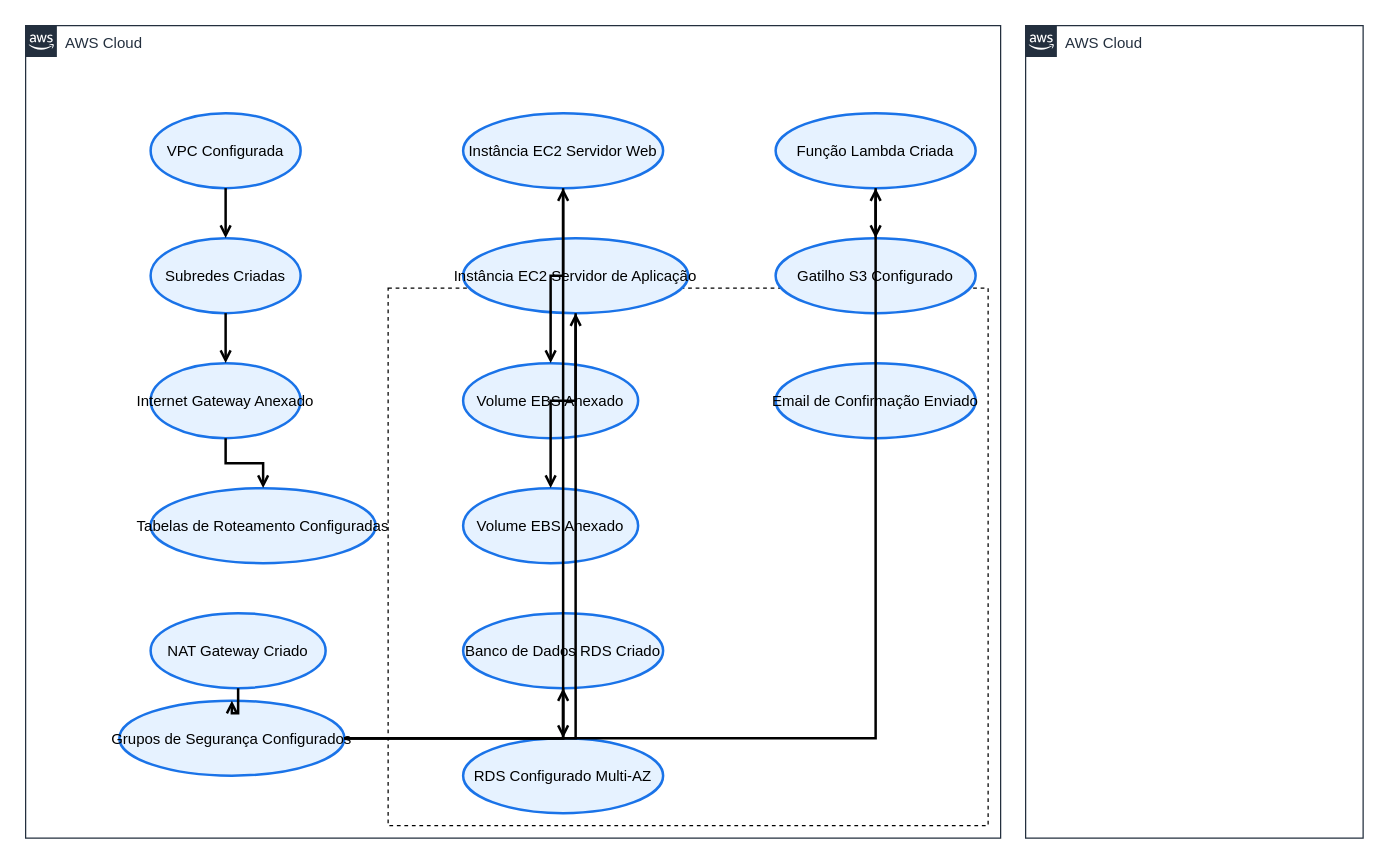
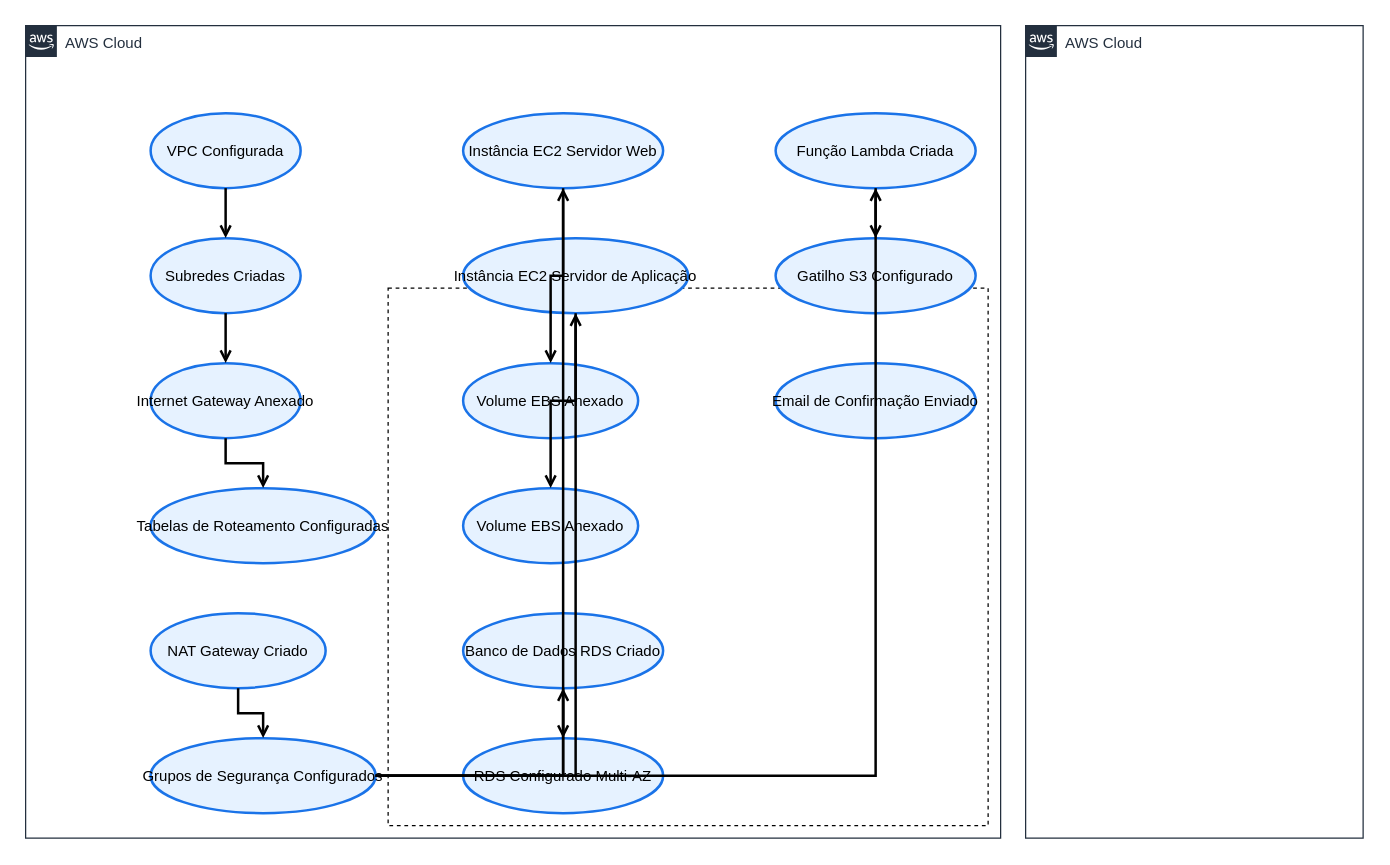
(232, 738) -> (263, 776)
